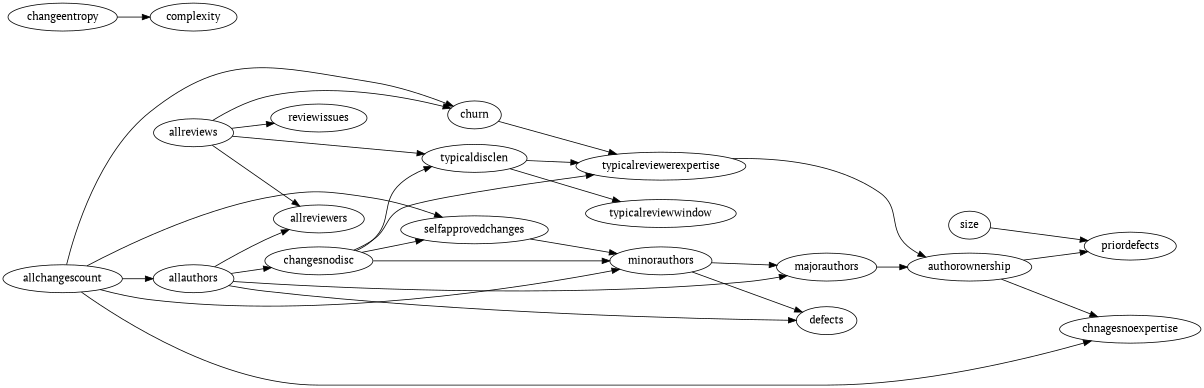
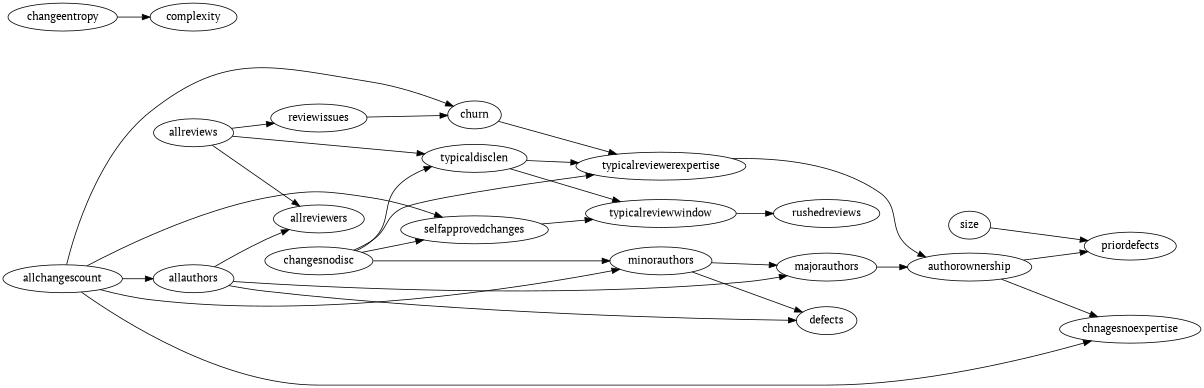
(326, 91) -> (403, 116)
none -> (827, 214)
(570, 246) -> (563, 222)
(247, 271) -> none
